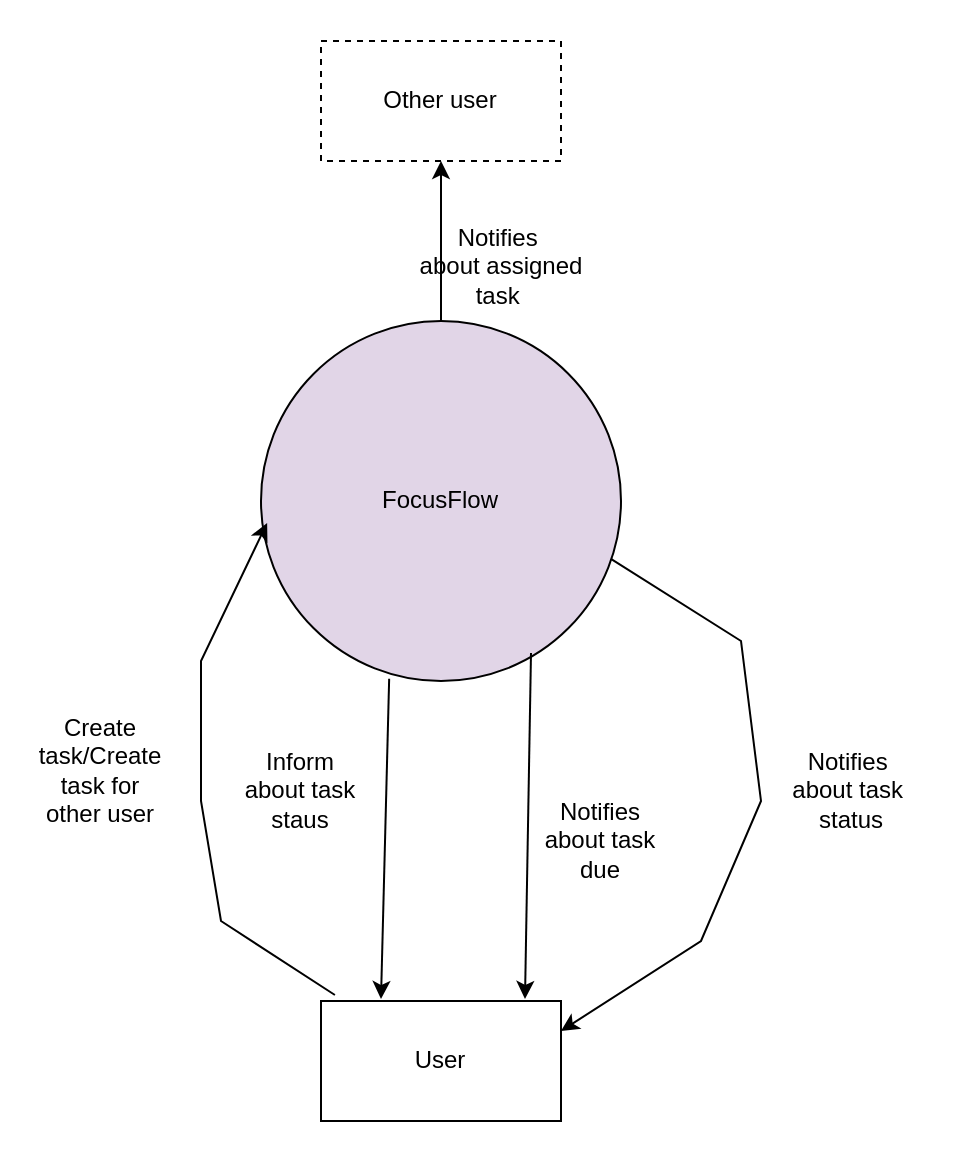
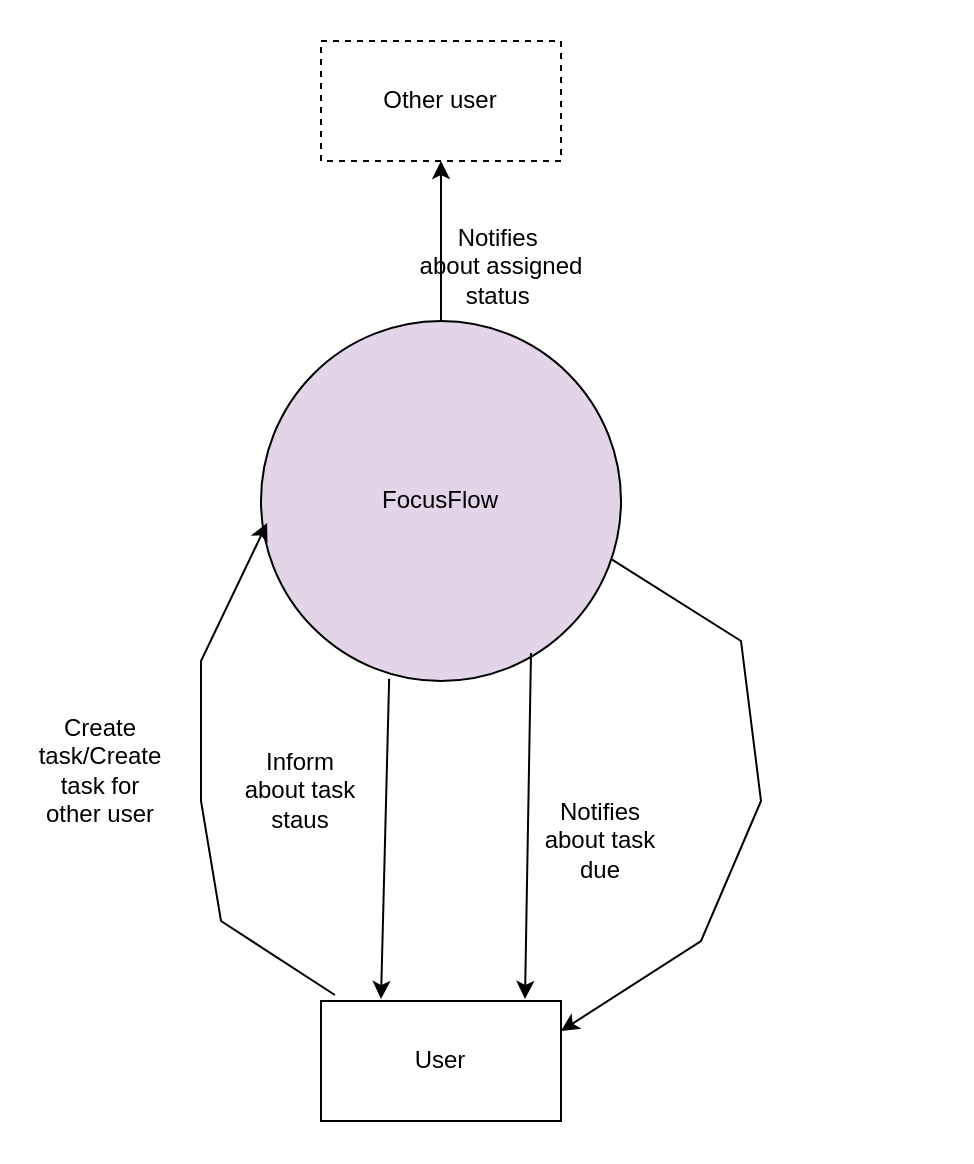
(502, 267) -> (502, 267)
(851, 791) -> none
